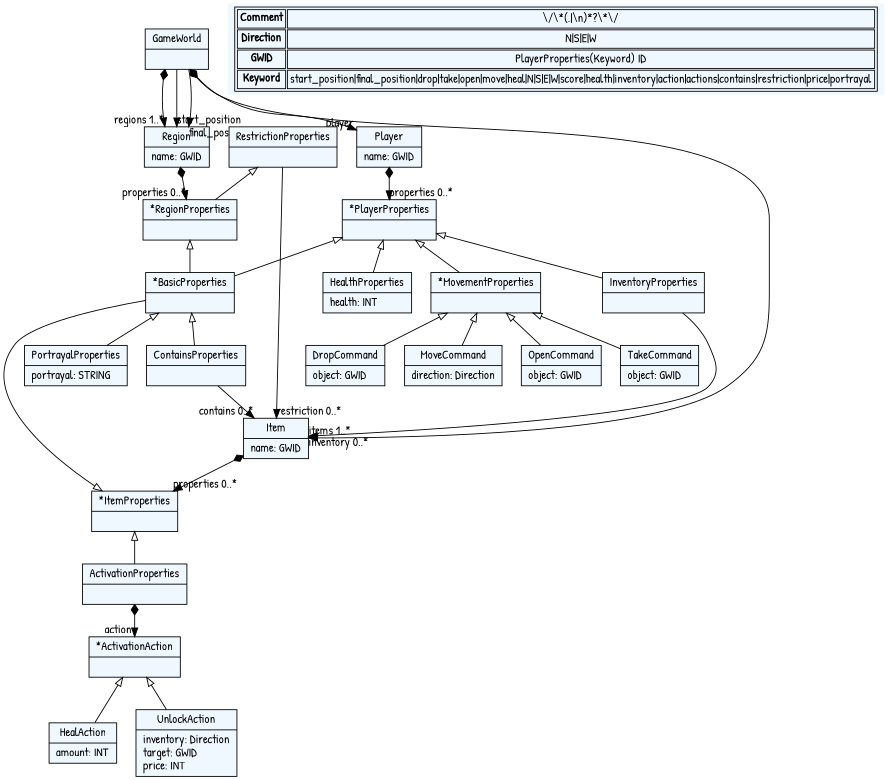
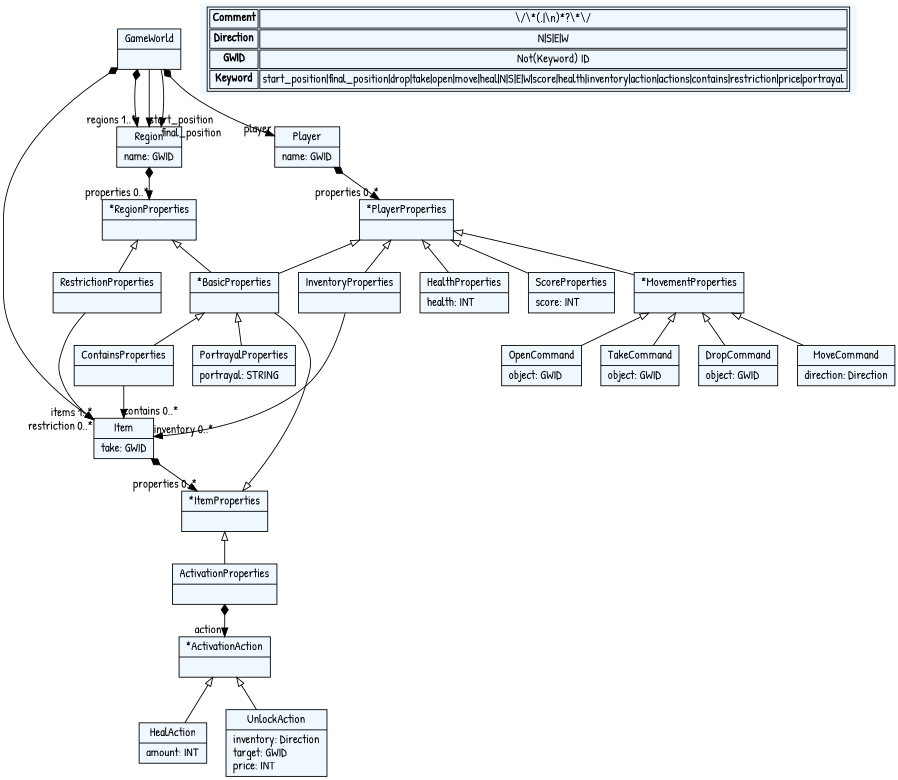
(581, 59) -> (553, 59)
(233, 186) -> (126, 260)
none -> (571, 293)
(276, 448) -> (124, 448)
